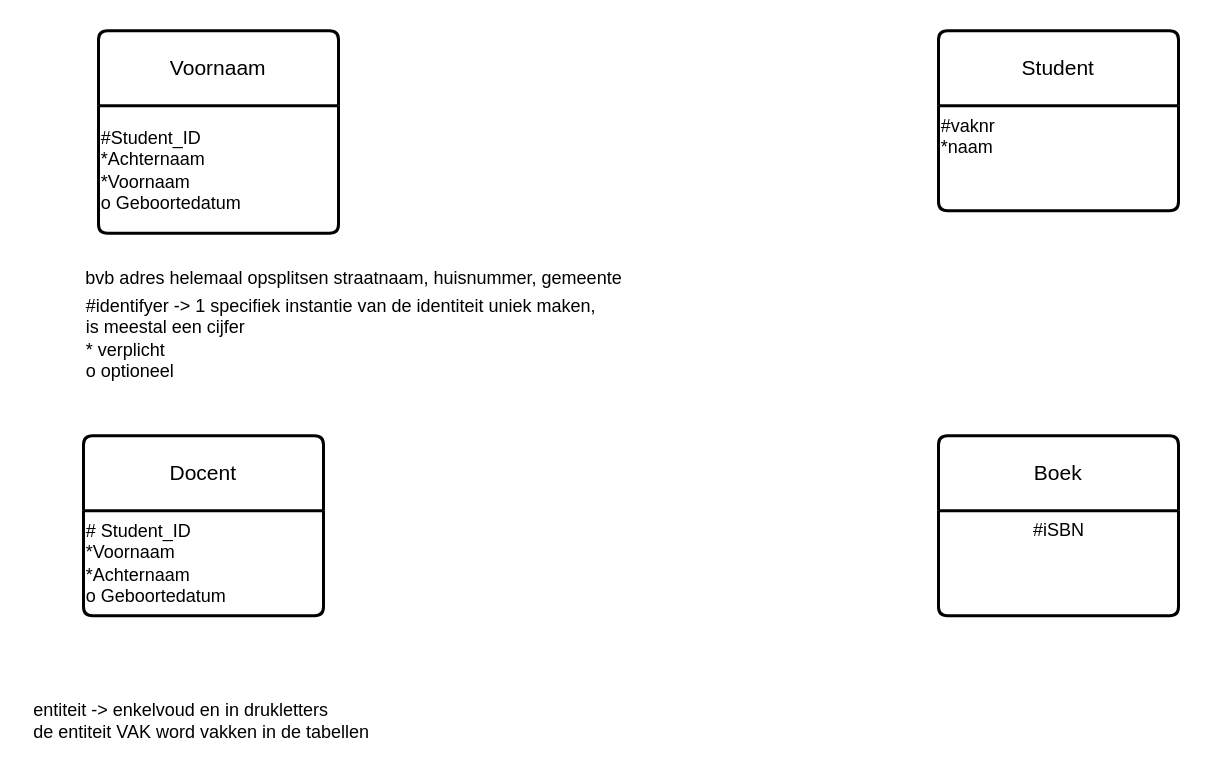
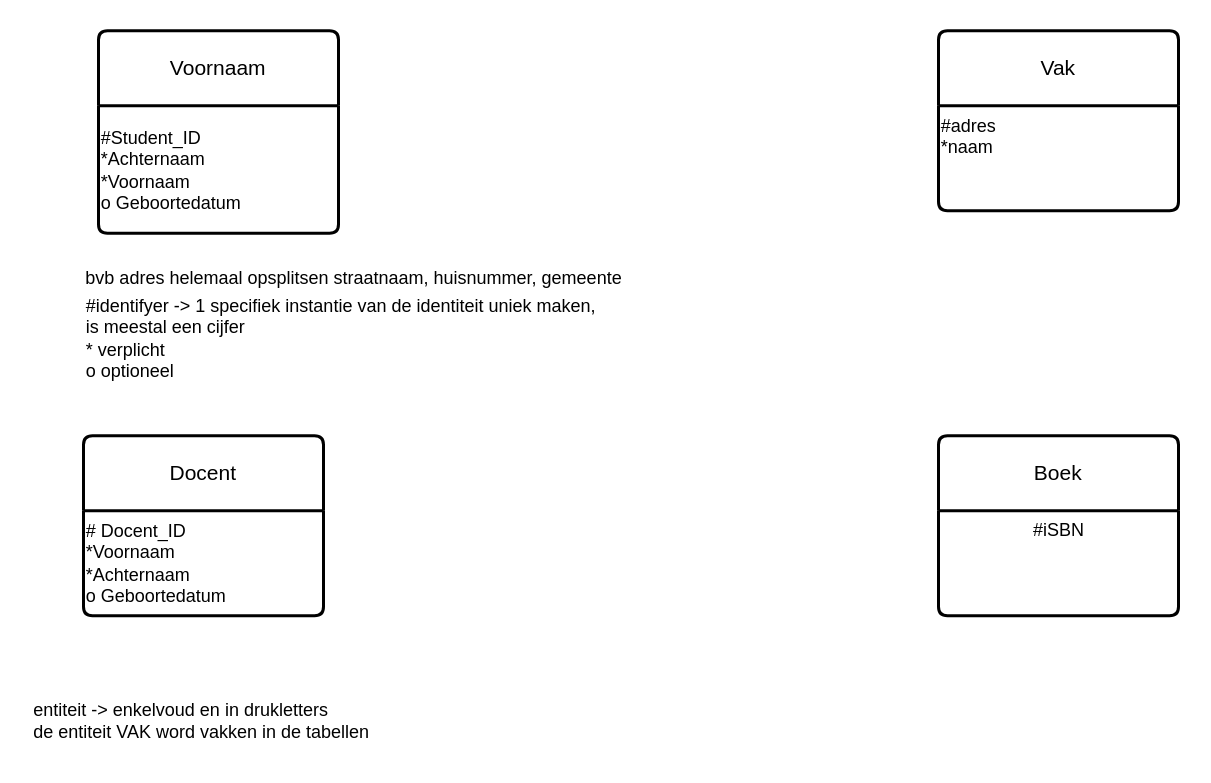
(1058, 68) -> (1058, 68)
(971, 138) -> (971, 138)
(160, 563) -> (160, 563)
